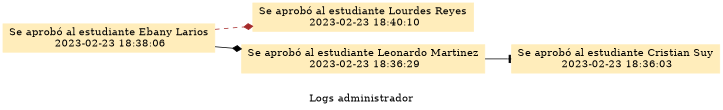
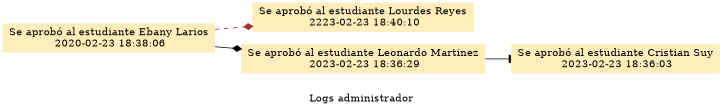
(363, 17) -> (363, 17)
(109, 38) -> (109, 38)
